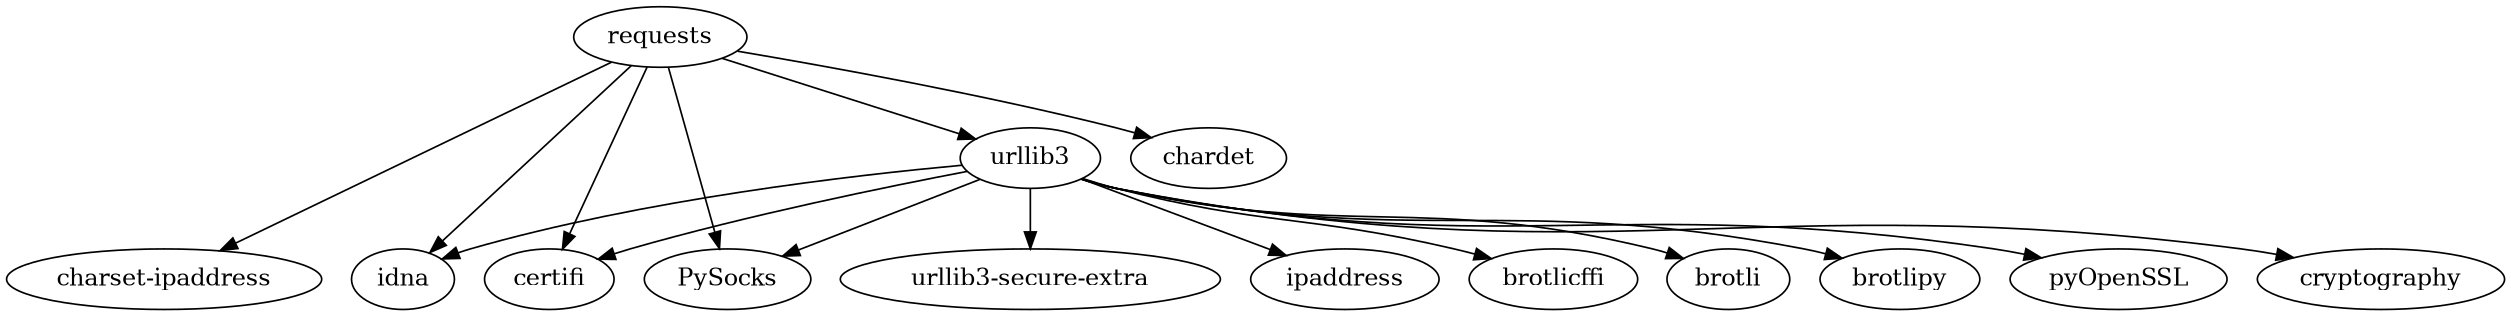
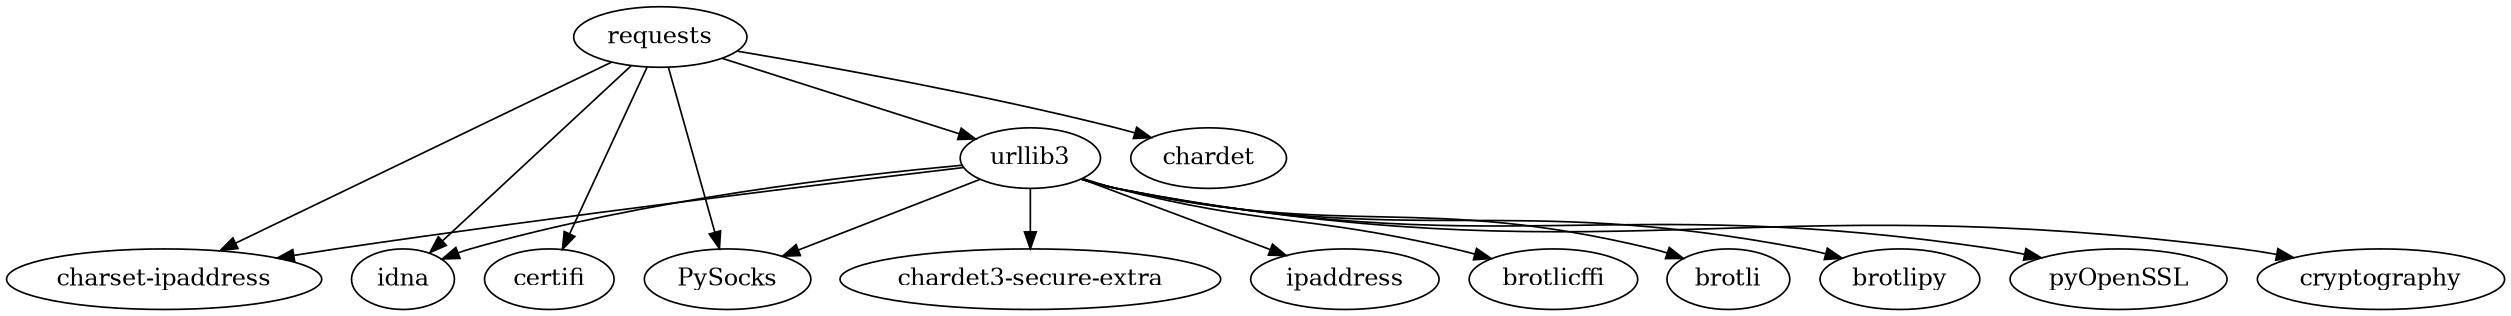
(790, 208) -> (528, 222)
(1030, 279) -> (1030, 279)
